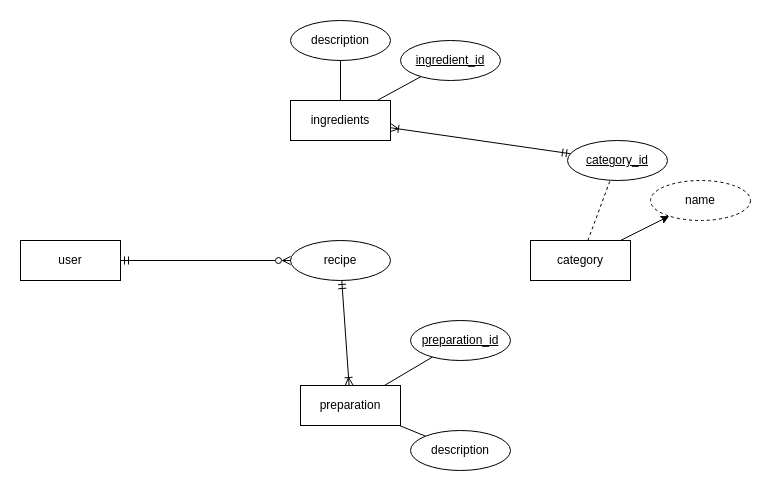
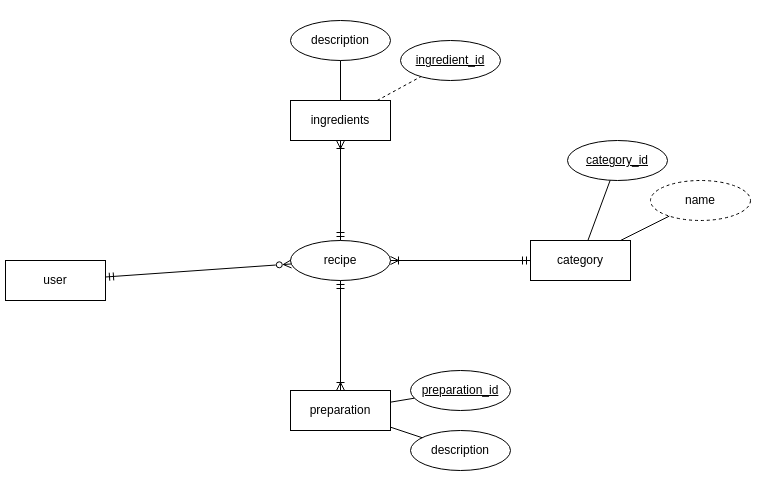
(399, 89) -> (399, 89)
(480, 141) -> (341, 191)
(599, 210) -> (599, 210)
(662, 220) -> (665, 218)
(71, 261) -> (56, 281)
none -> (461, 261)
(461, 341) -> (461, 391)
(351, 406) -> (341, 411)
